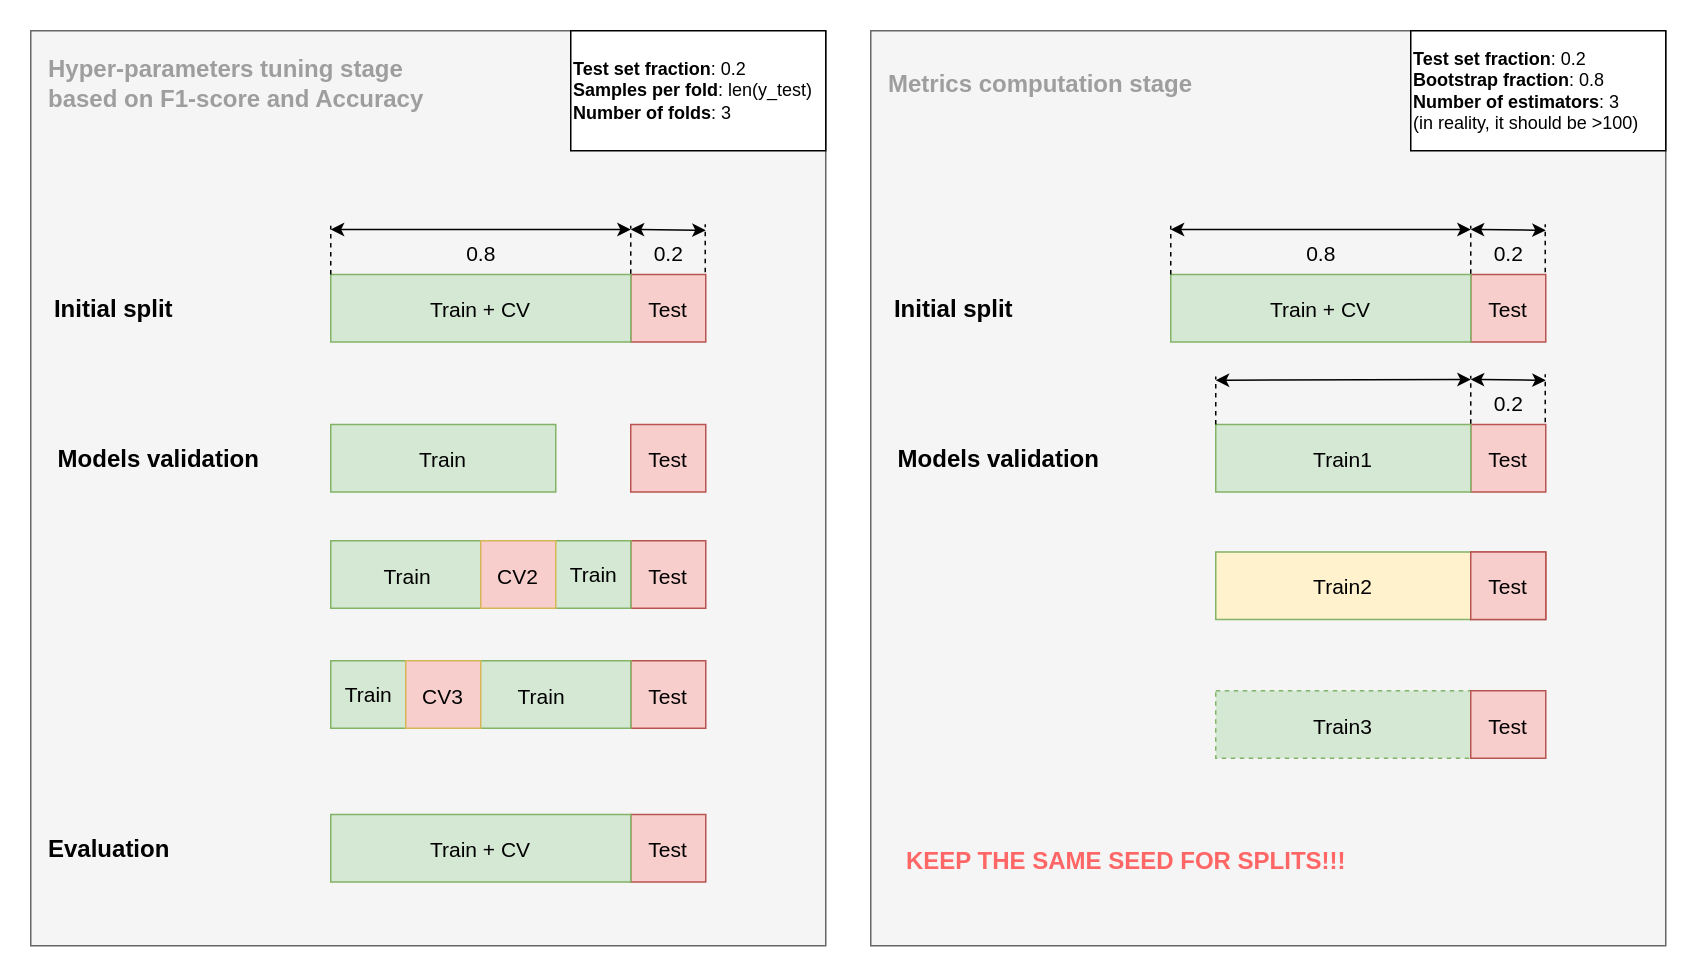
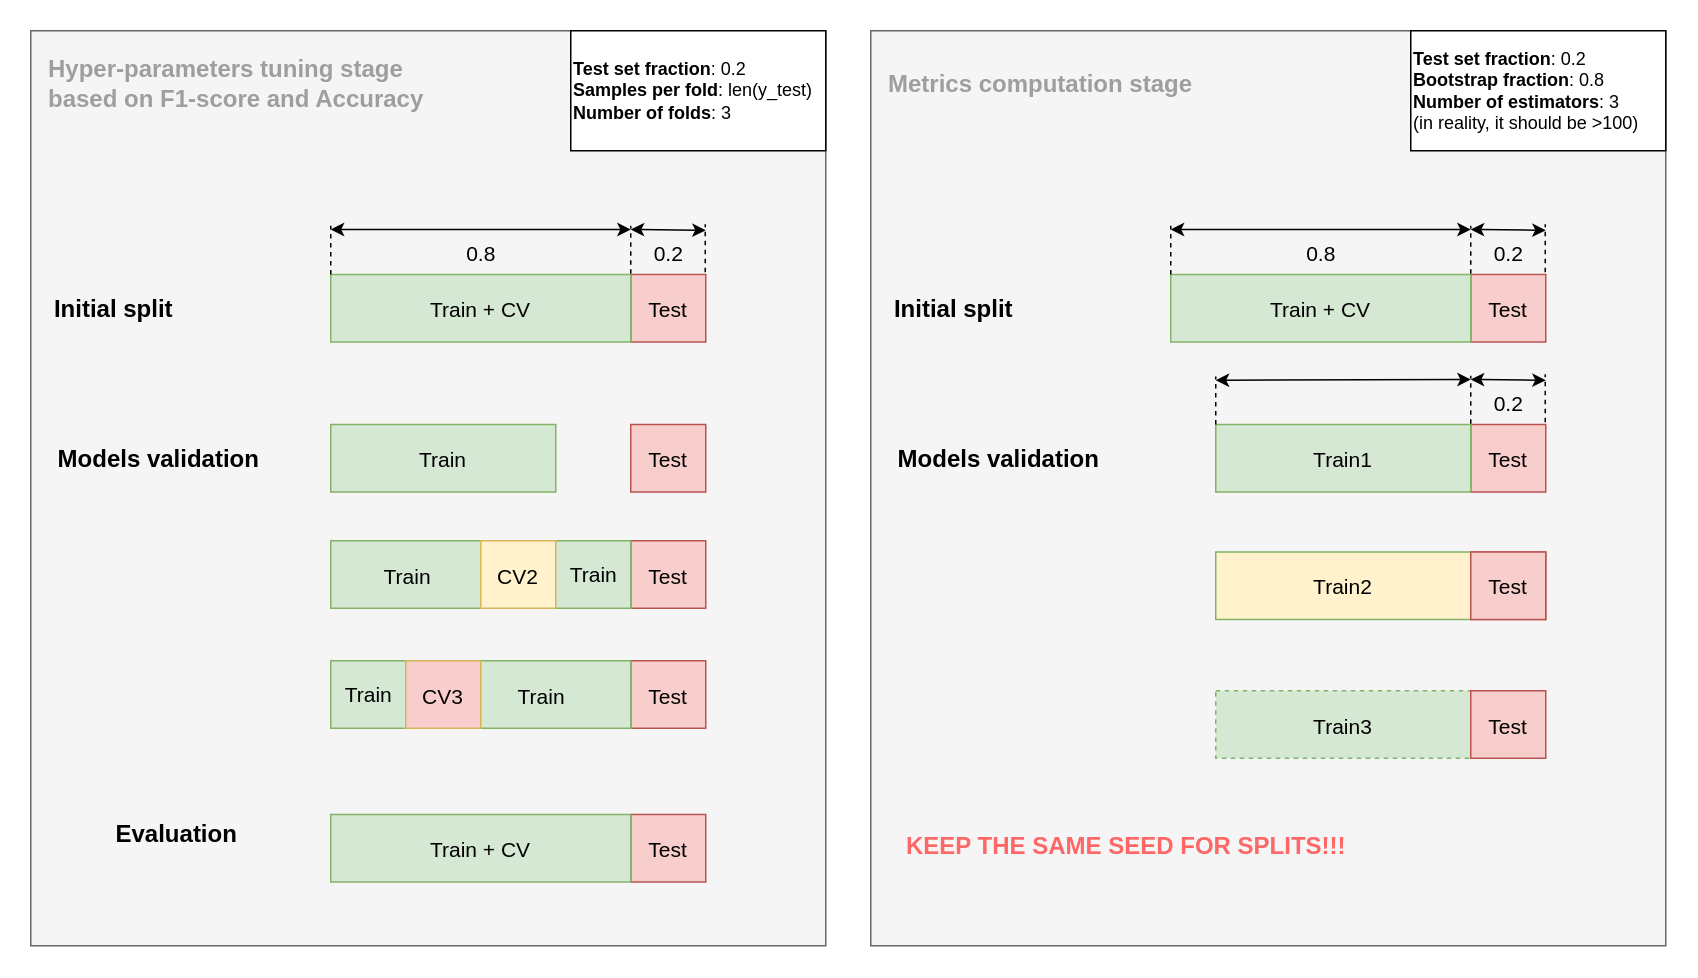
(518, 575) -> (518, 575)
(121, 848) -> (188, 833)
(1126, 860) -> (1126, 845)
